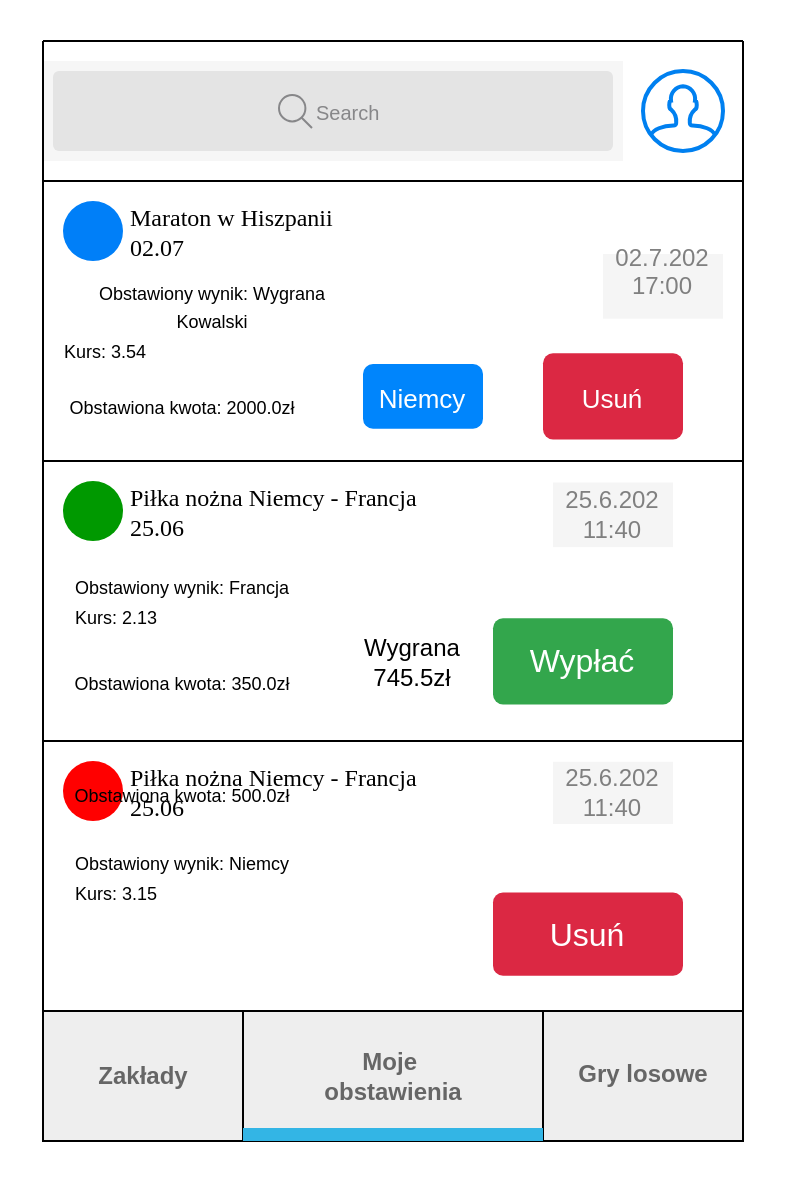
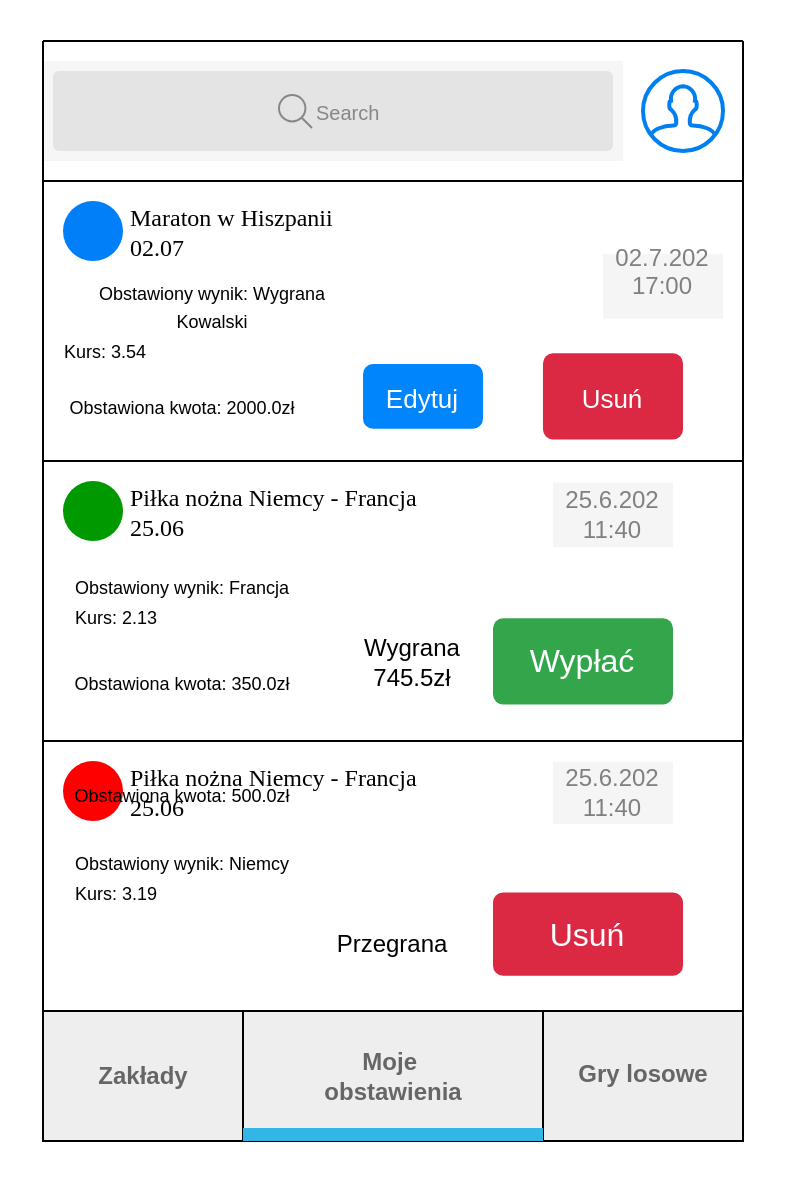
(423, 397) -> (423, 397)
(183, 877) -> (183, 877)
none -> (393, 945)
